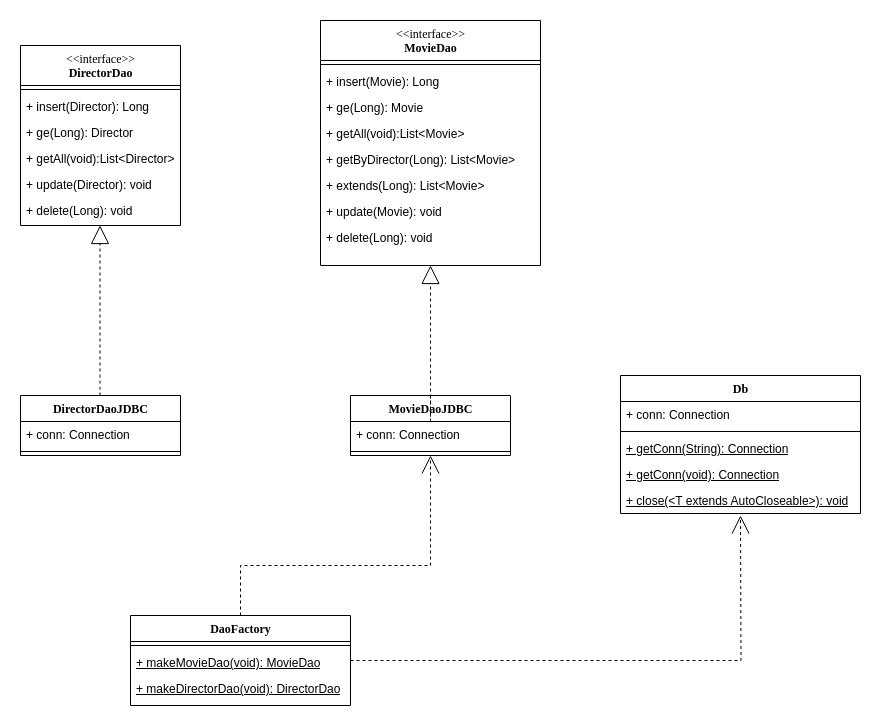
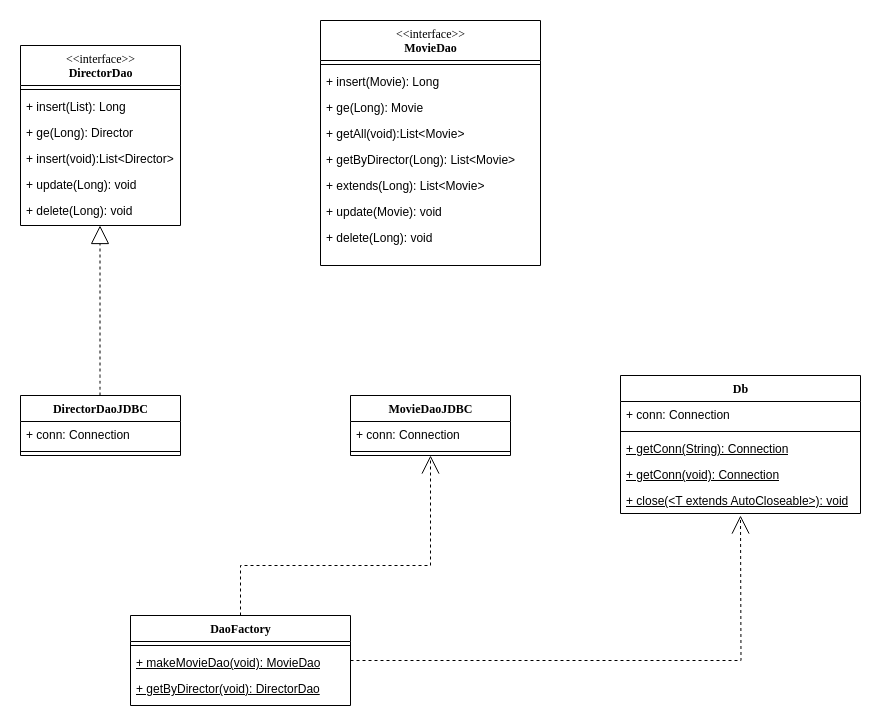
(99, 108) -> (86, 108)
(102, 167) -> (102, 167)
(99, 186) -> (87, 186)
(431, 364) -> none
(242, 697) -> (241, 690)
